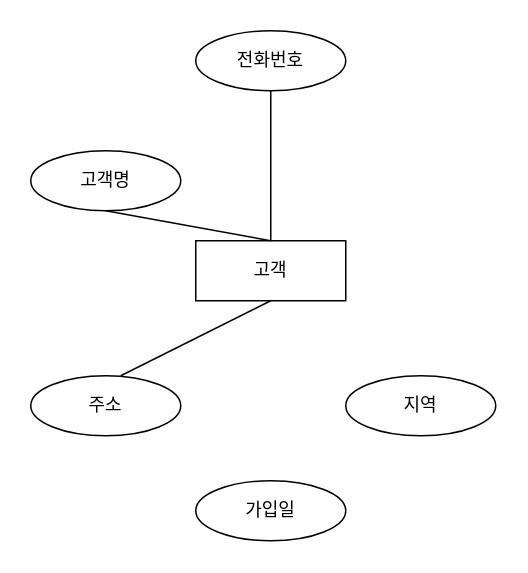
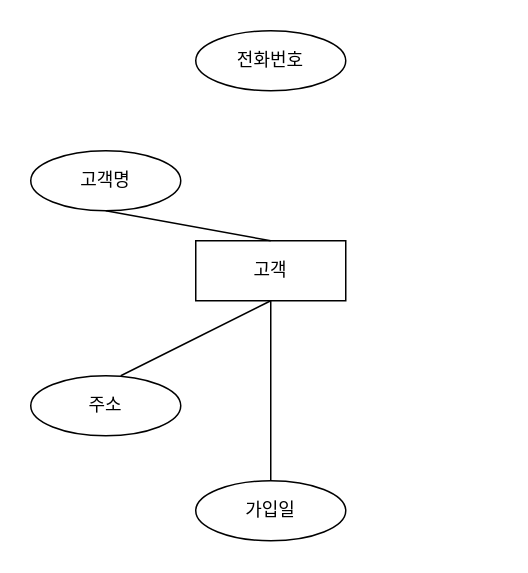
(271, 166) -> none
none -> (271, 391)
(421, 406) -> none
